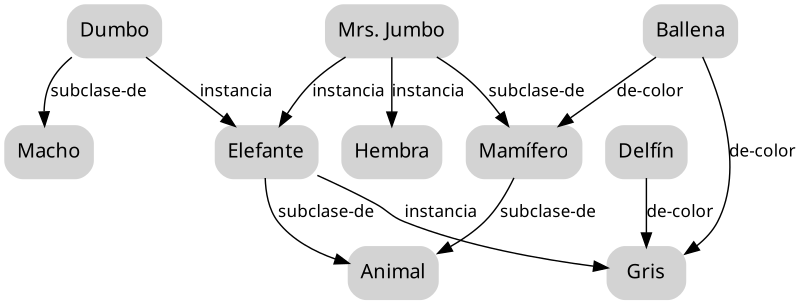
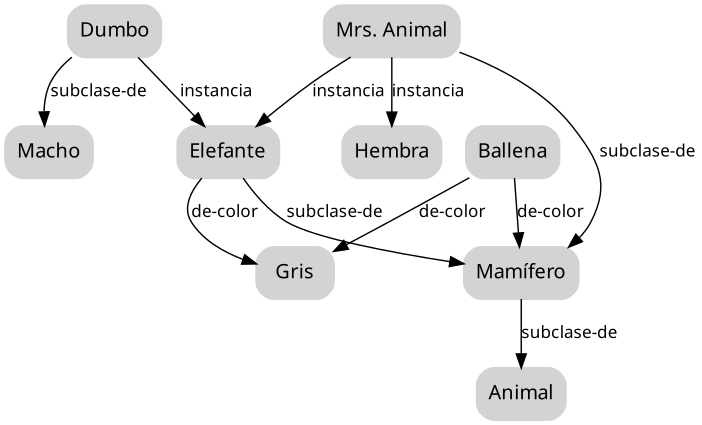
(392, 31) -> (392, 31)
(646, 152) -> none
(442, 213) -> (225, 213)
(286, 230) -> (337, 240)
